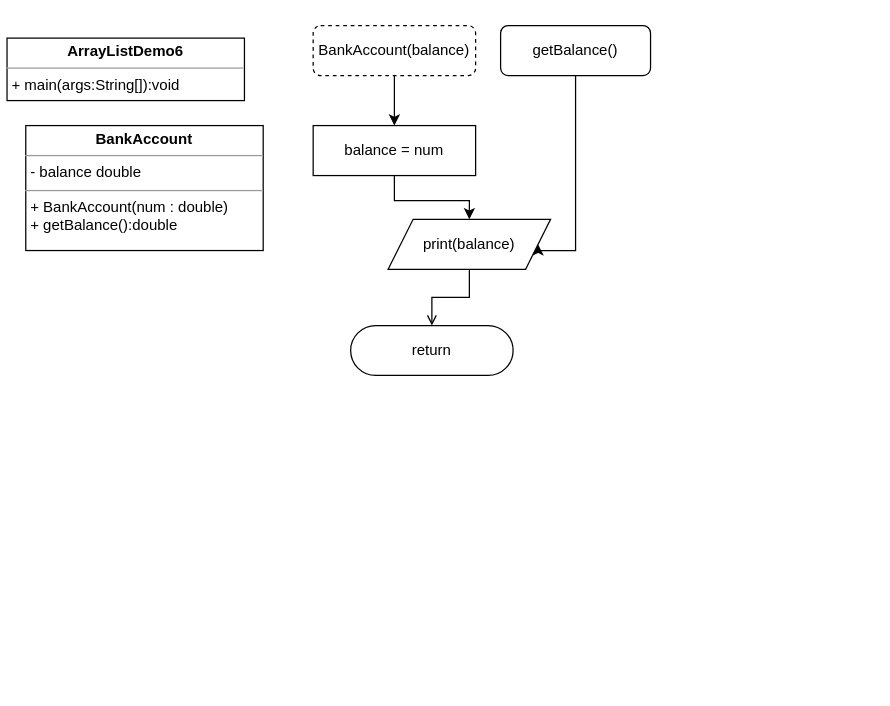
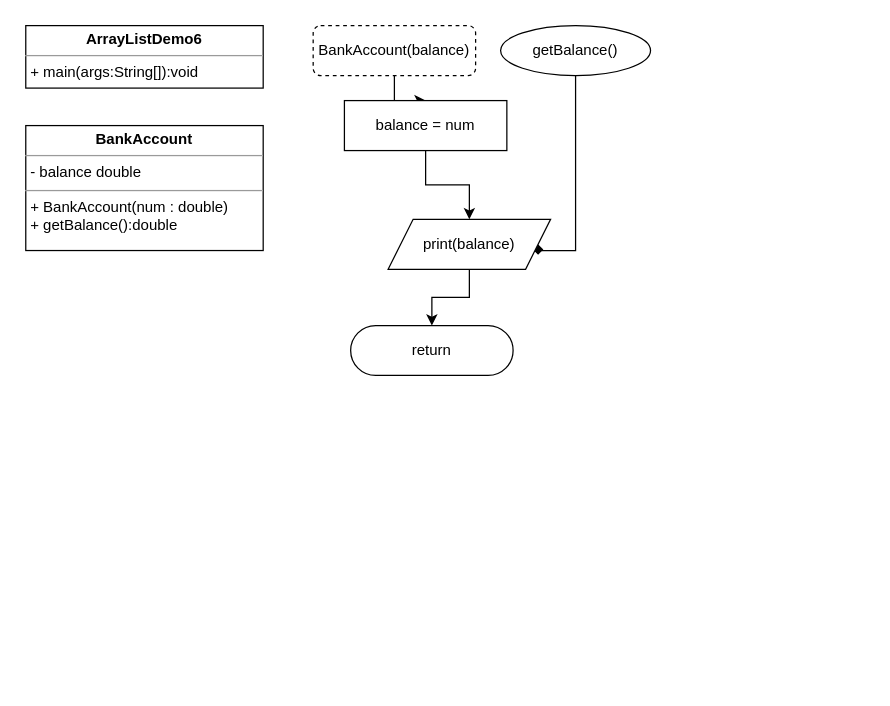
(576, 51) -> (576, 51)
(126, 69) -> (144, 57)
(394, 151) -> (426, 126)
(541, 251) -> (540, 251)
(432, 317) -> (432, 316)
